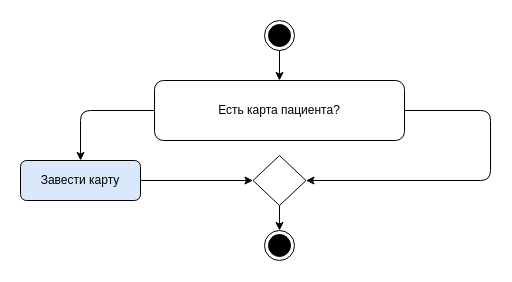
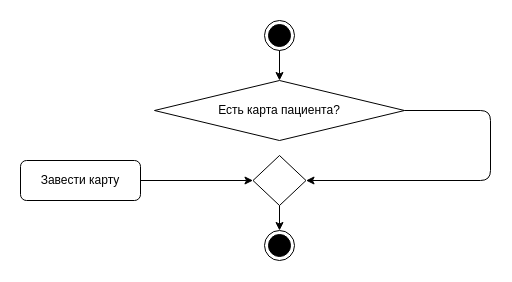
(102, 111) -> none
(280, 111) -> (280, 111)
(81, 181) -> (81, 181)
